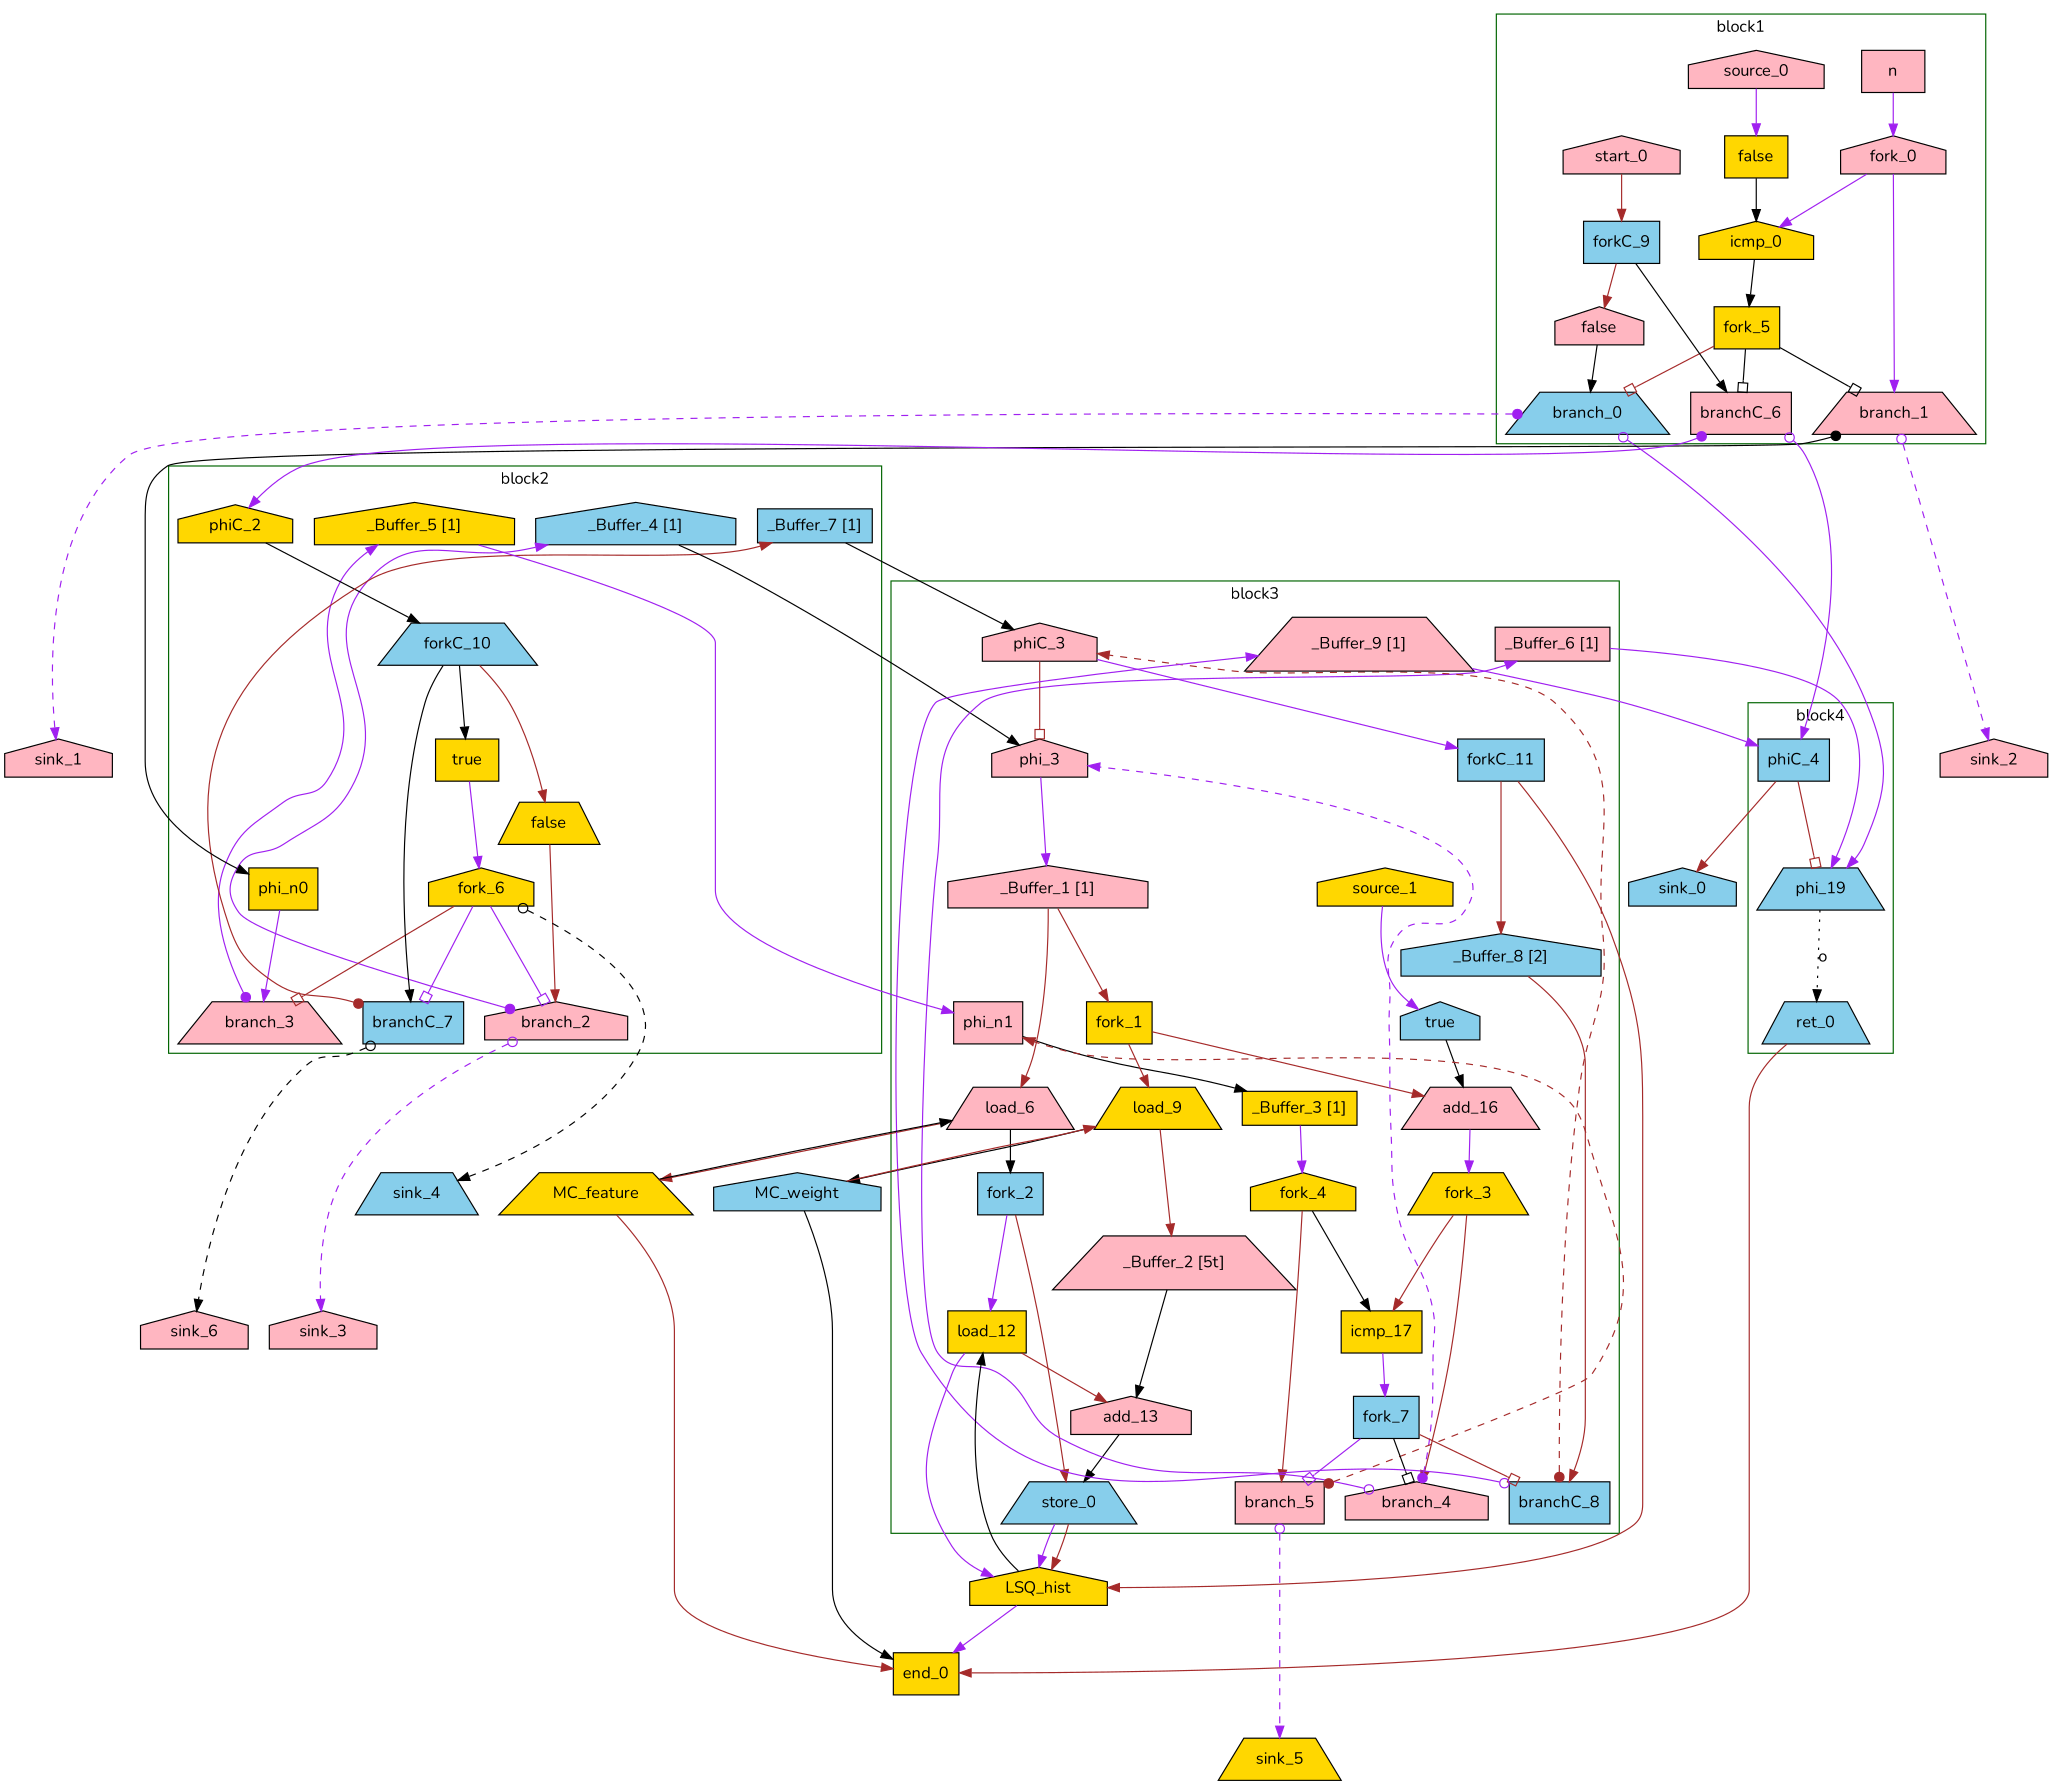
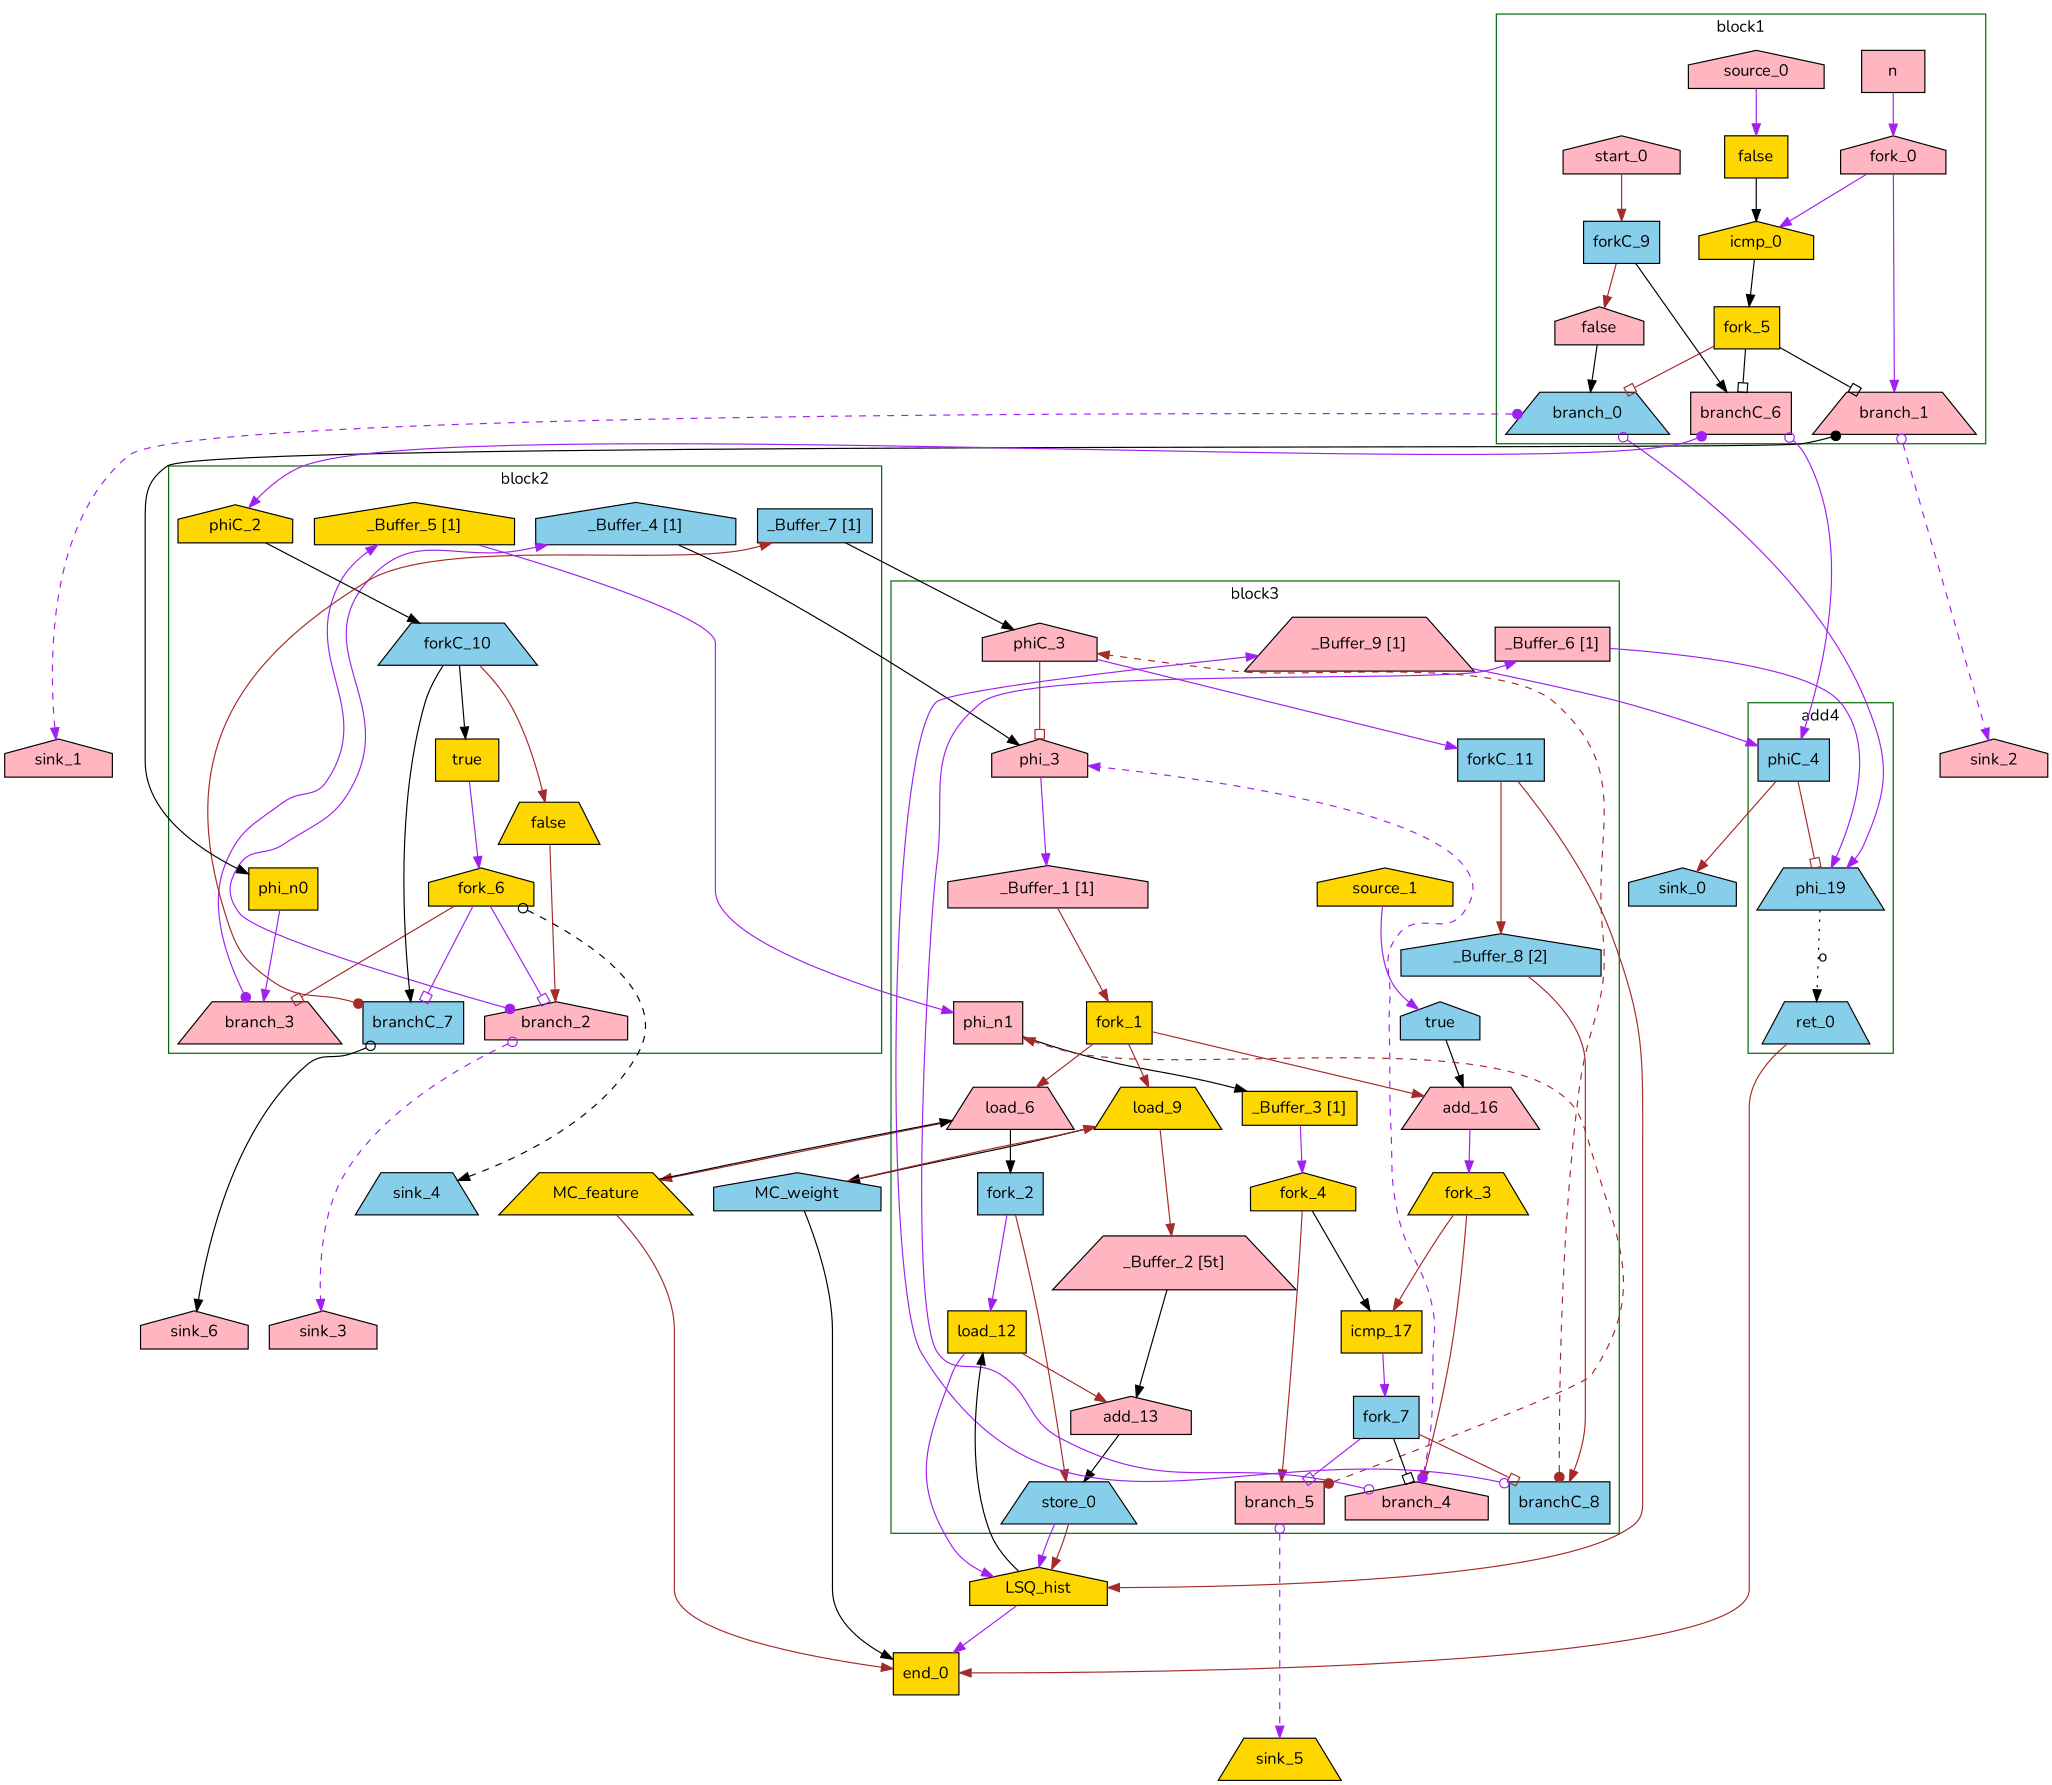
(1821, 716) -> (1821, 716)
(1044, 993) -> (1070, 1062)
(247, 1145) -> (247, 1145)
